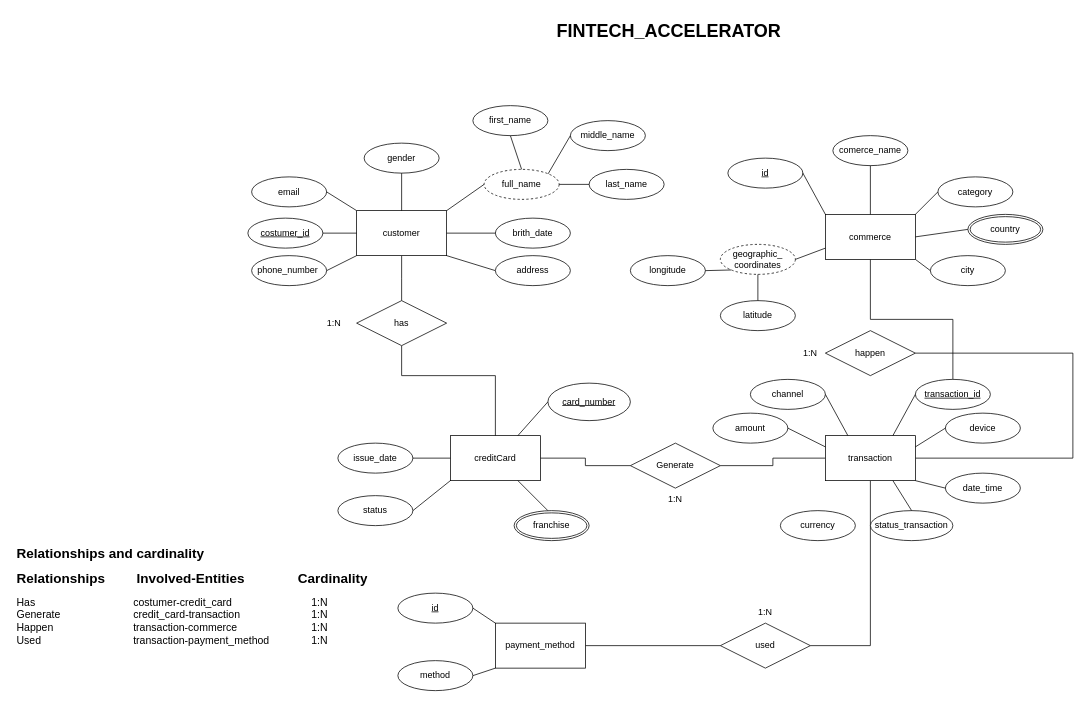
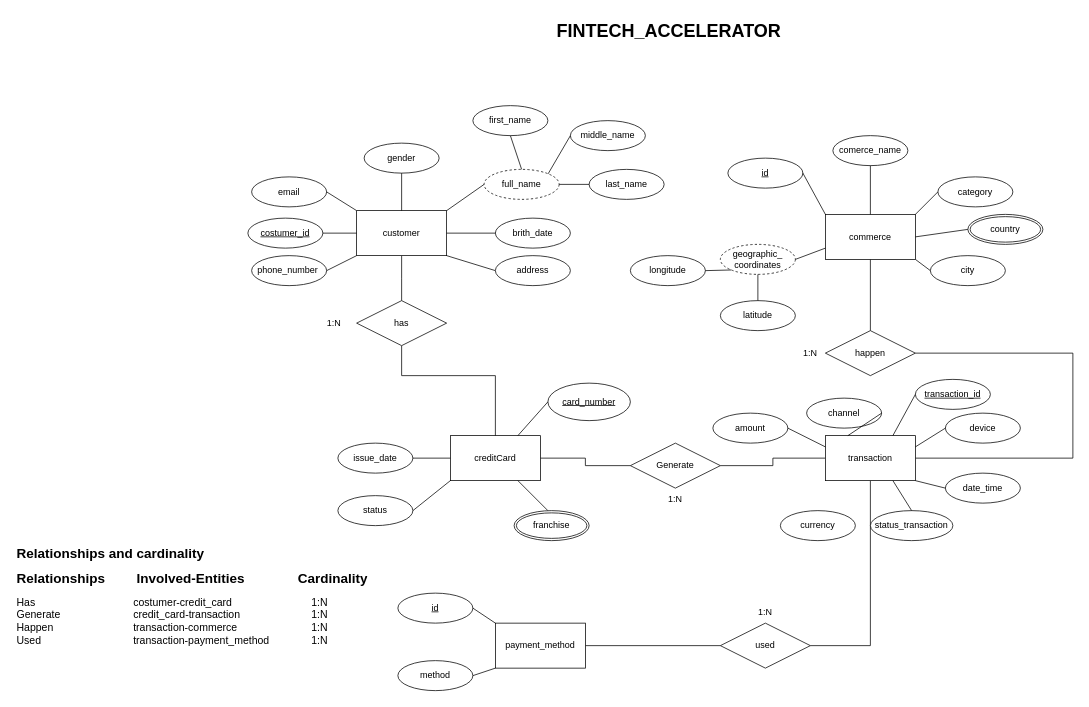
(941, 319) -> (870, 323)
(788, 394) -> (844, 413)
